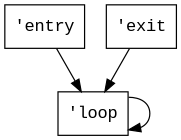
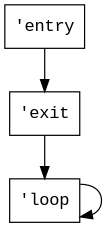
(66, 65) -> (45, 64)
